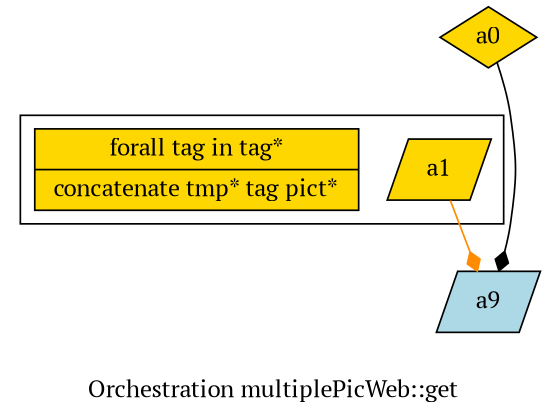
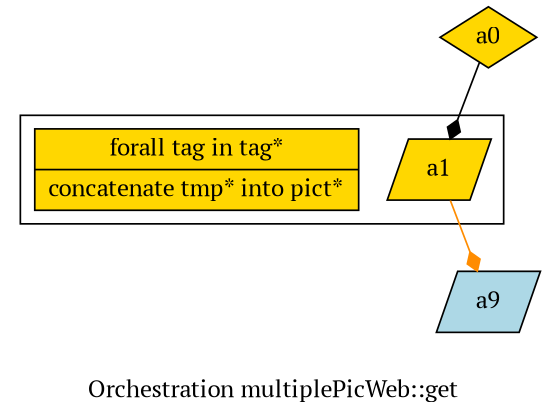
(515, 156) -> (468, 91)
(197, 189) -> (197, 189)
